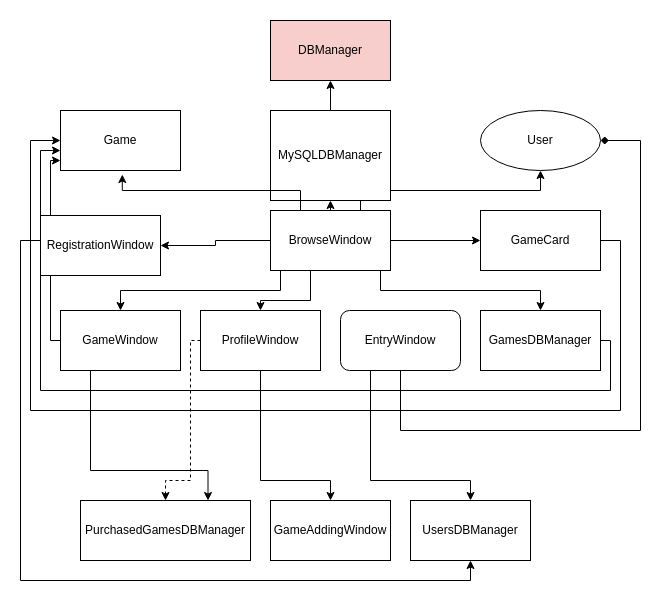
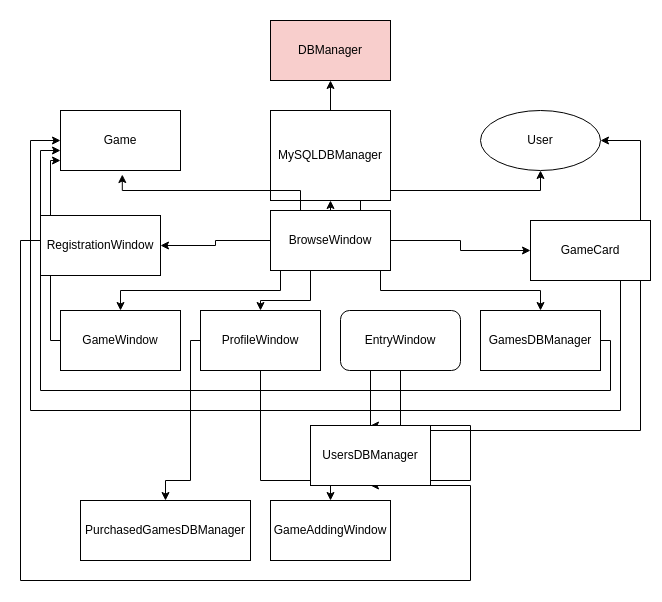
(609, 141) -> (608, 141)
(541, 241) -> (591, 251)
(191, 425) -> (191, 425)
(111, 471) -> none
(471, 531) -> (371, 456)
